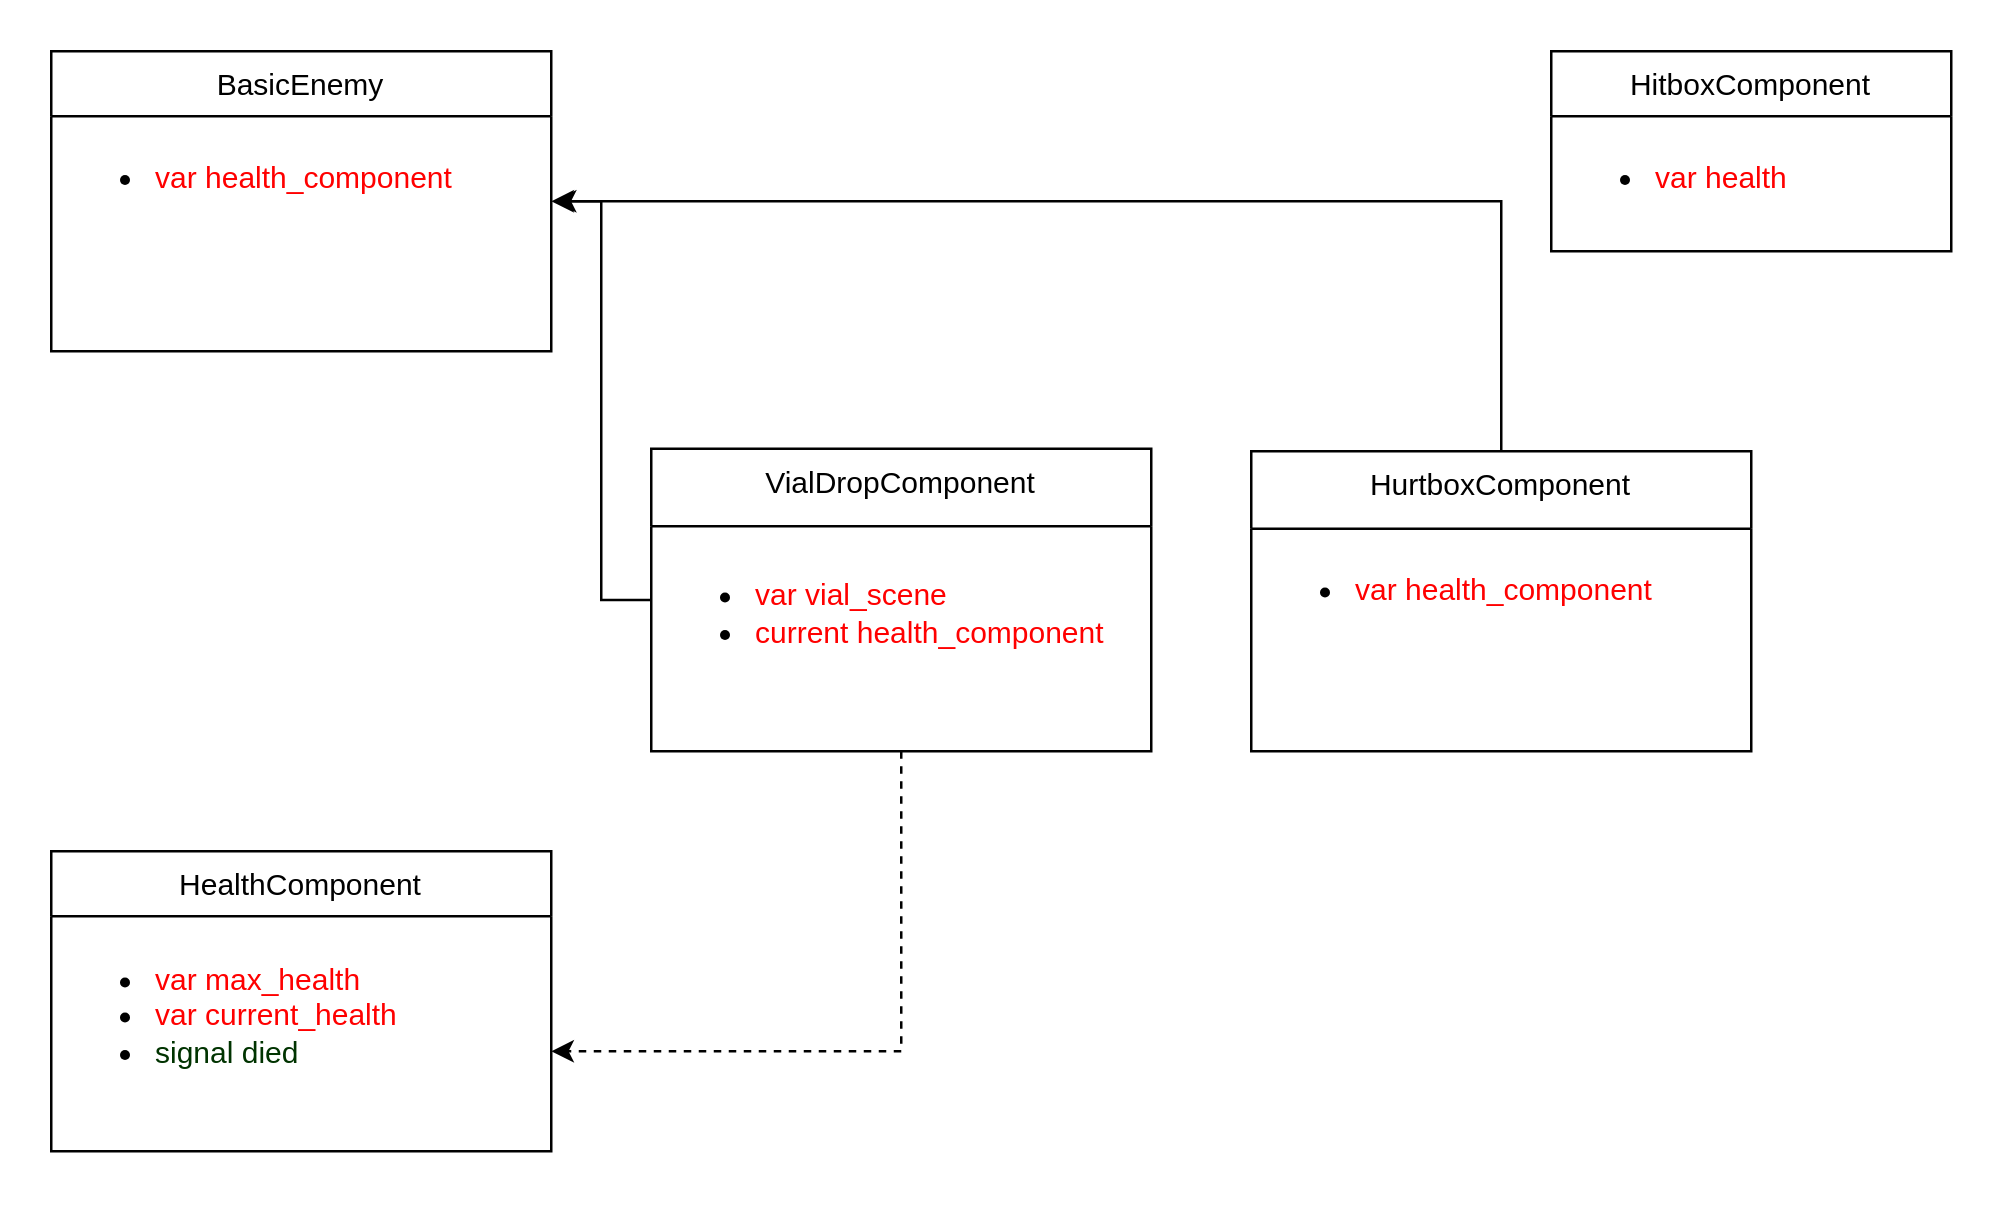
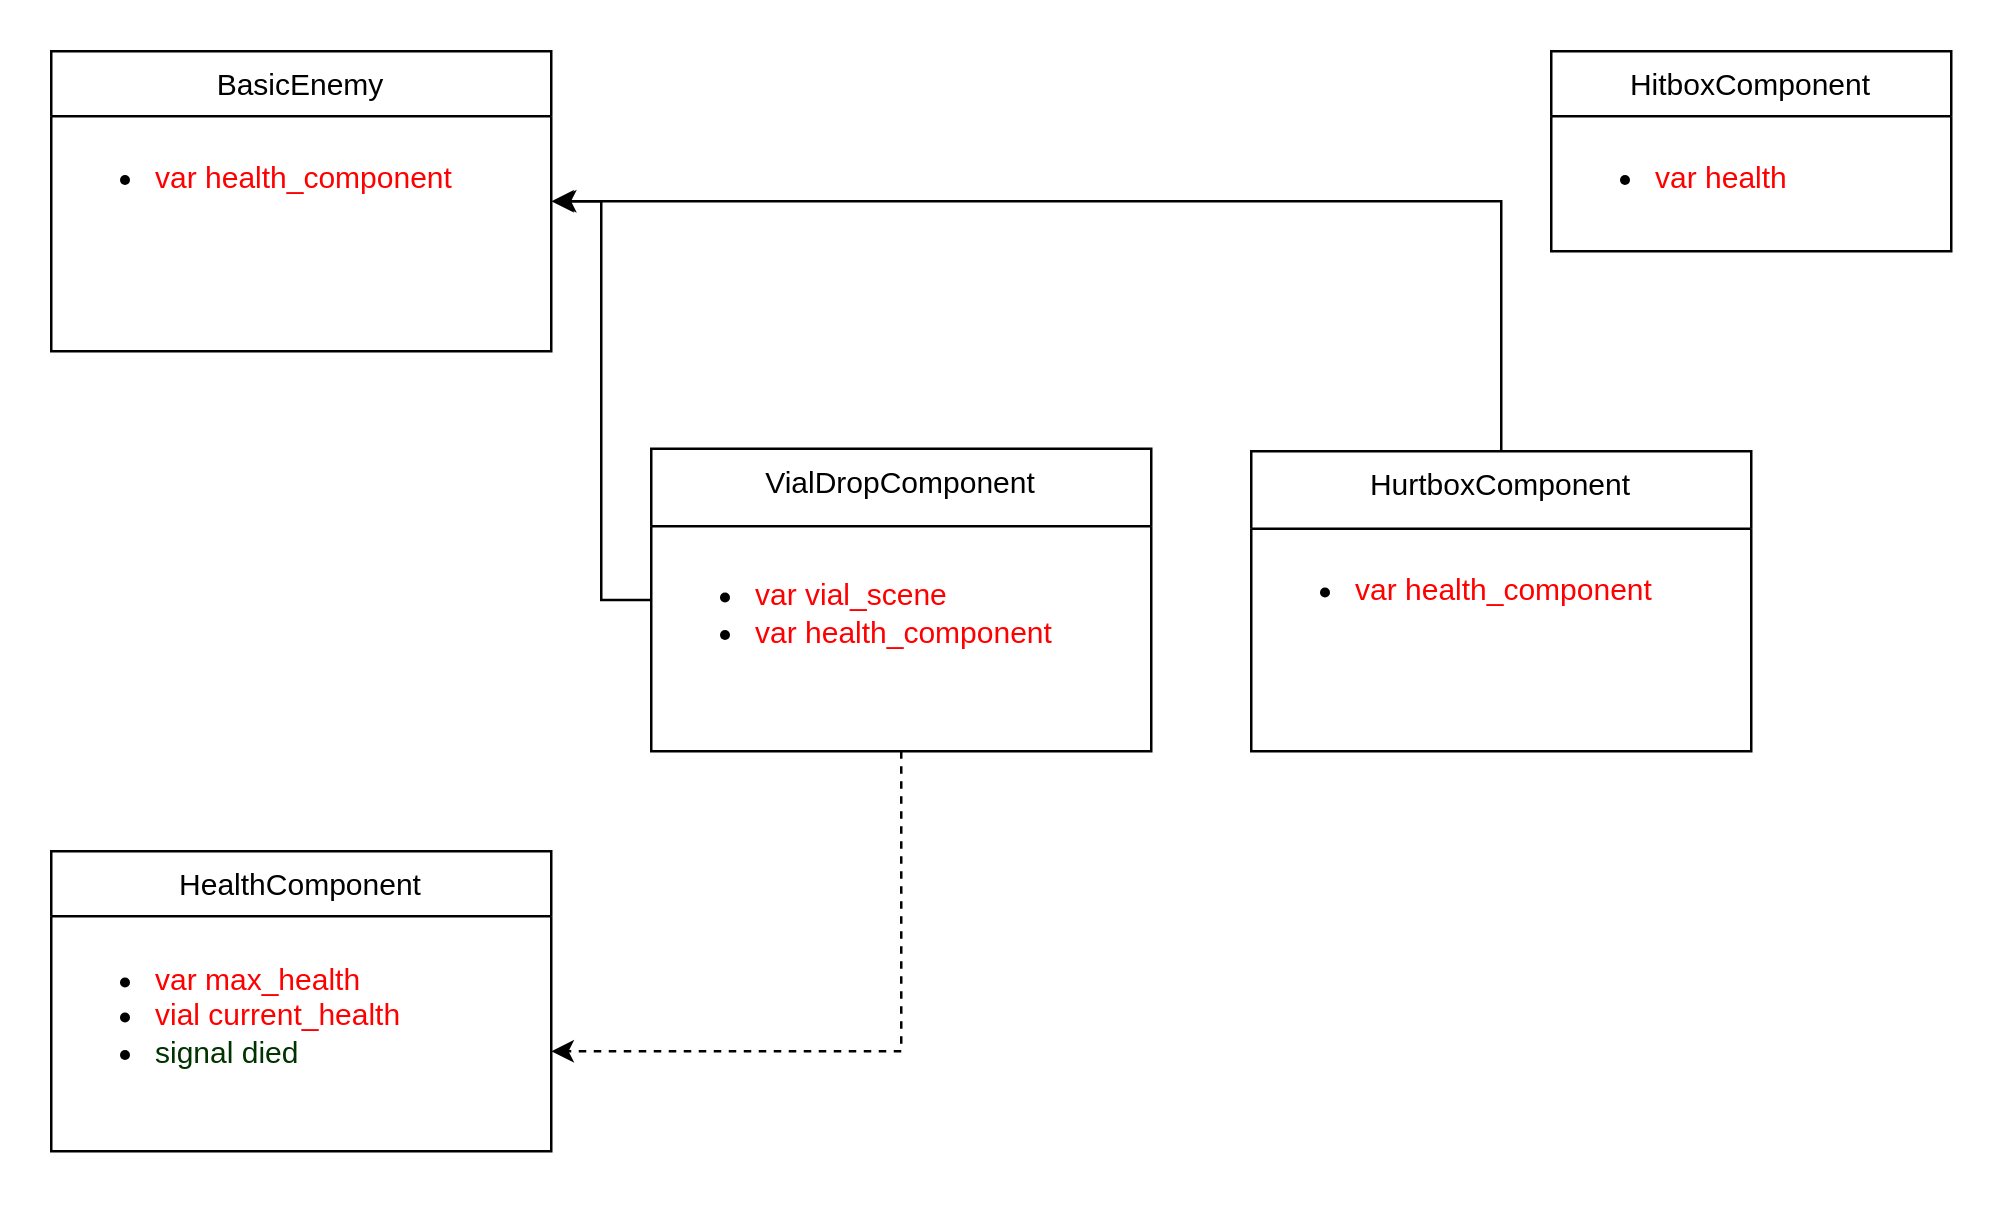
(850, 614) -> (816, 614)
(200, 1016) -> (200, 1016)
